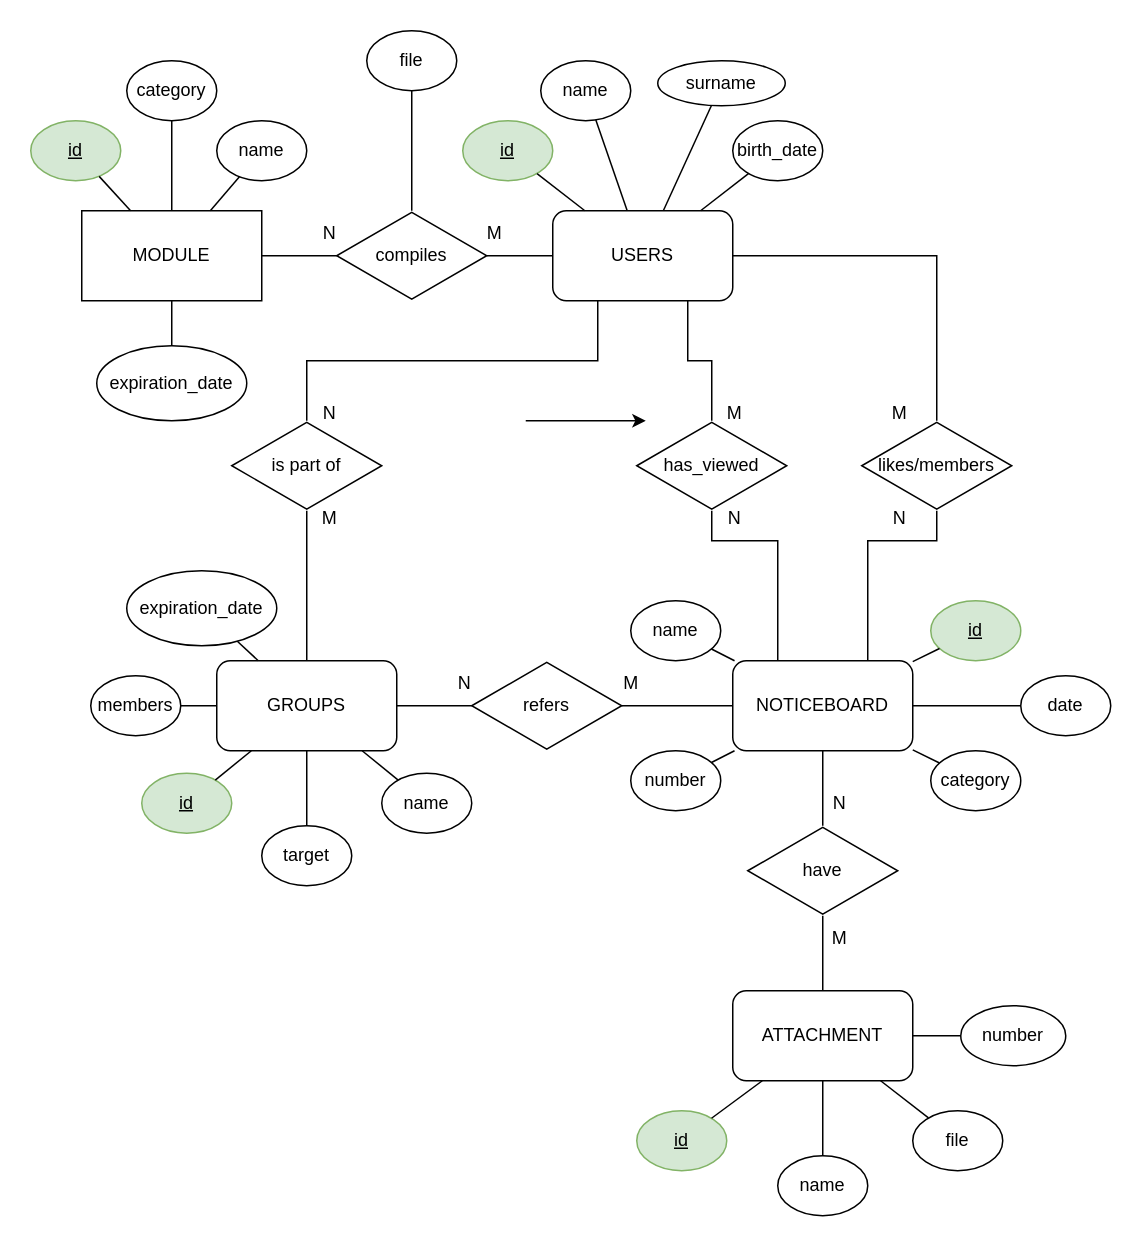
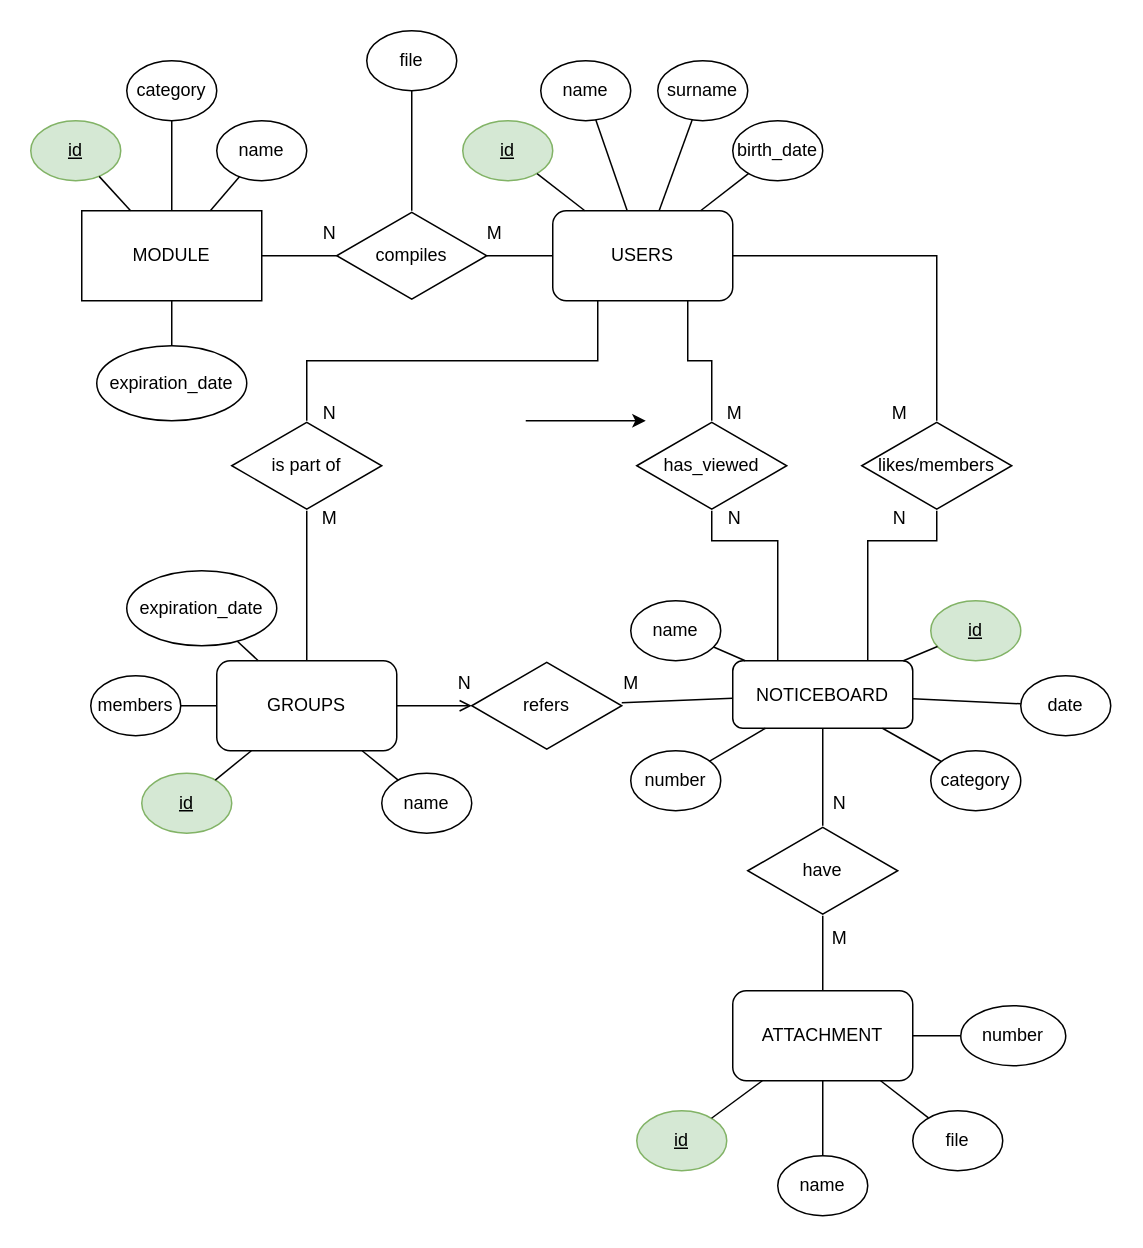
(722, 83) -> (703, 91)
(465, 706) -> (464, 706)
(823, 706) -> (823, 695)
(307, 789) -> none
(307, 856) -> none
